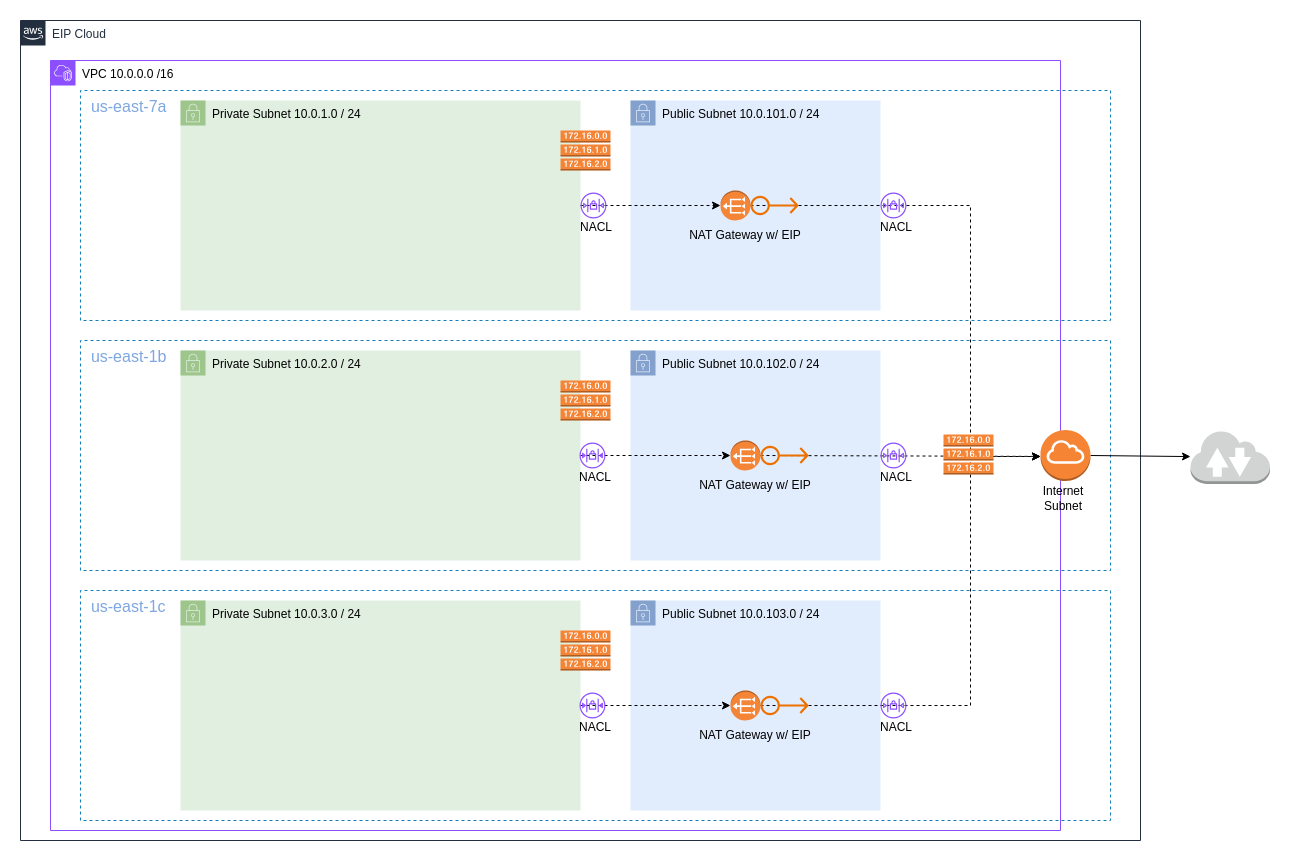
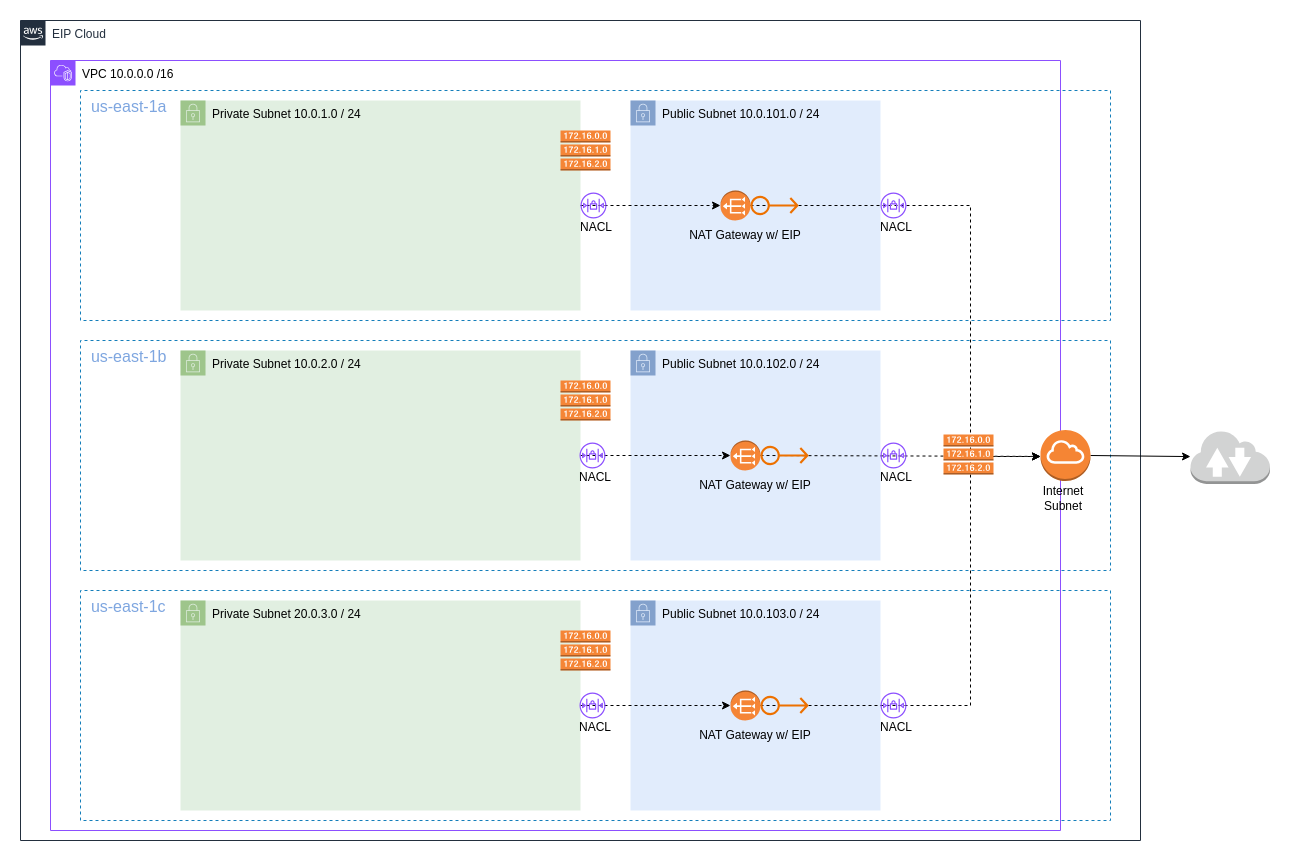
(116, 105) -> (116, 105)
(294, 615) -> (294, 615)
